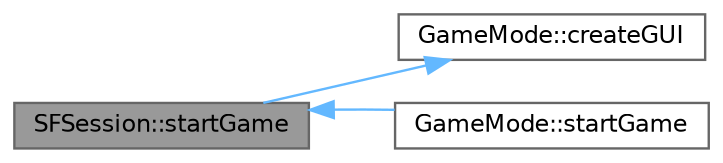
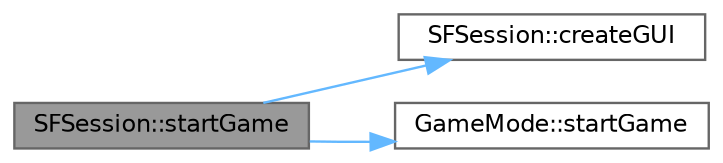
(552, 37) -> (552, 37)
(364, 110) -> (340, 142)
